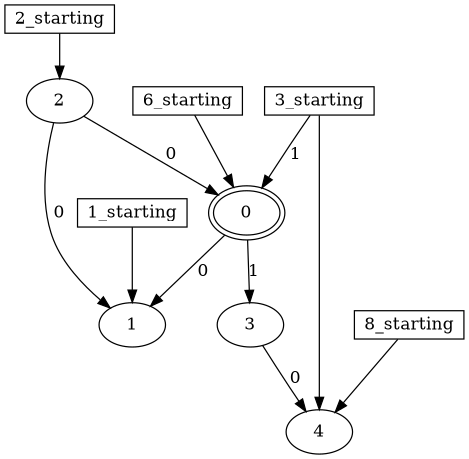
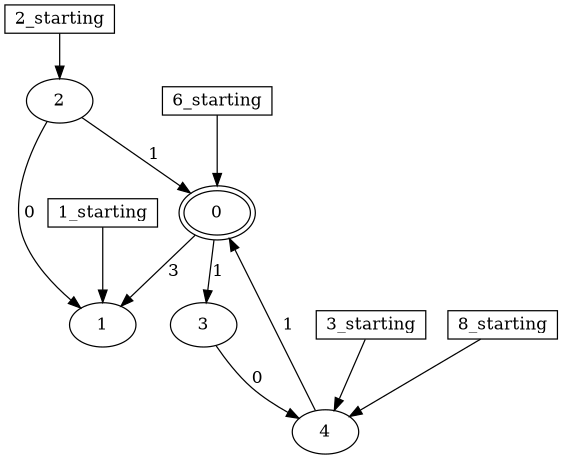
(289, 146) -> (275, 330)
(172, 154) -> (154, 154)
(204, 271) -> (174, 271)
